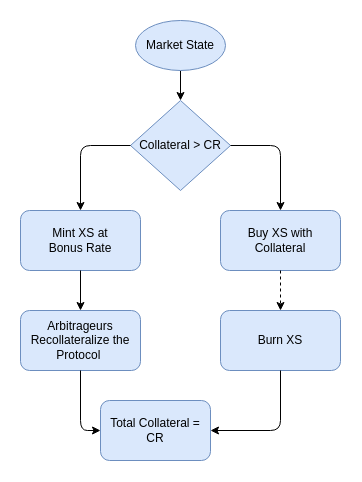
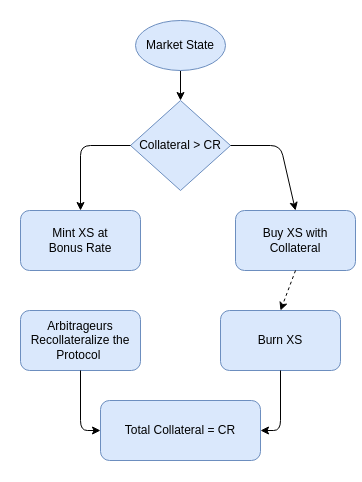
(281, 241) -> (296, 241)
(81, 287) -> none
(156, 431) -> (181, 431)
